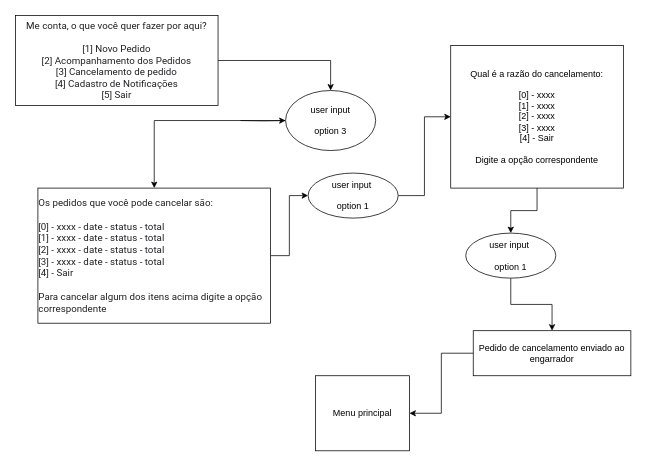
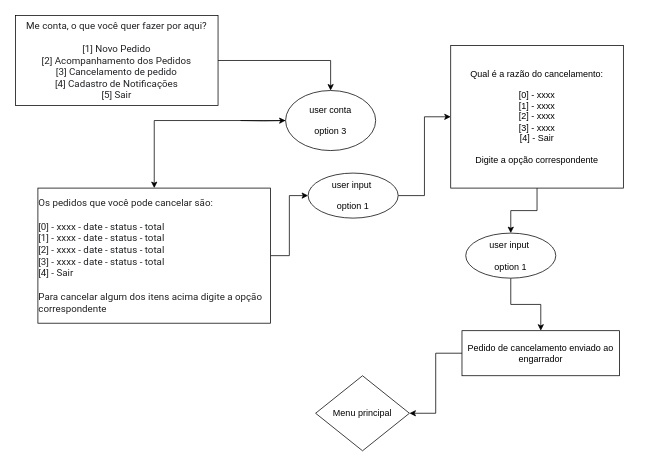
(330, 120) -> (330, 120)
(552, 353) -> (540, 353)
(362, 413) -> (362, 413)
